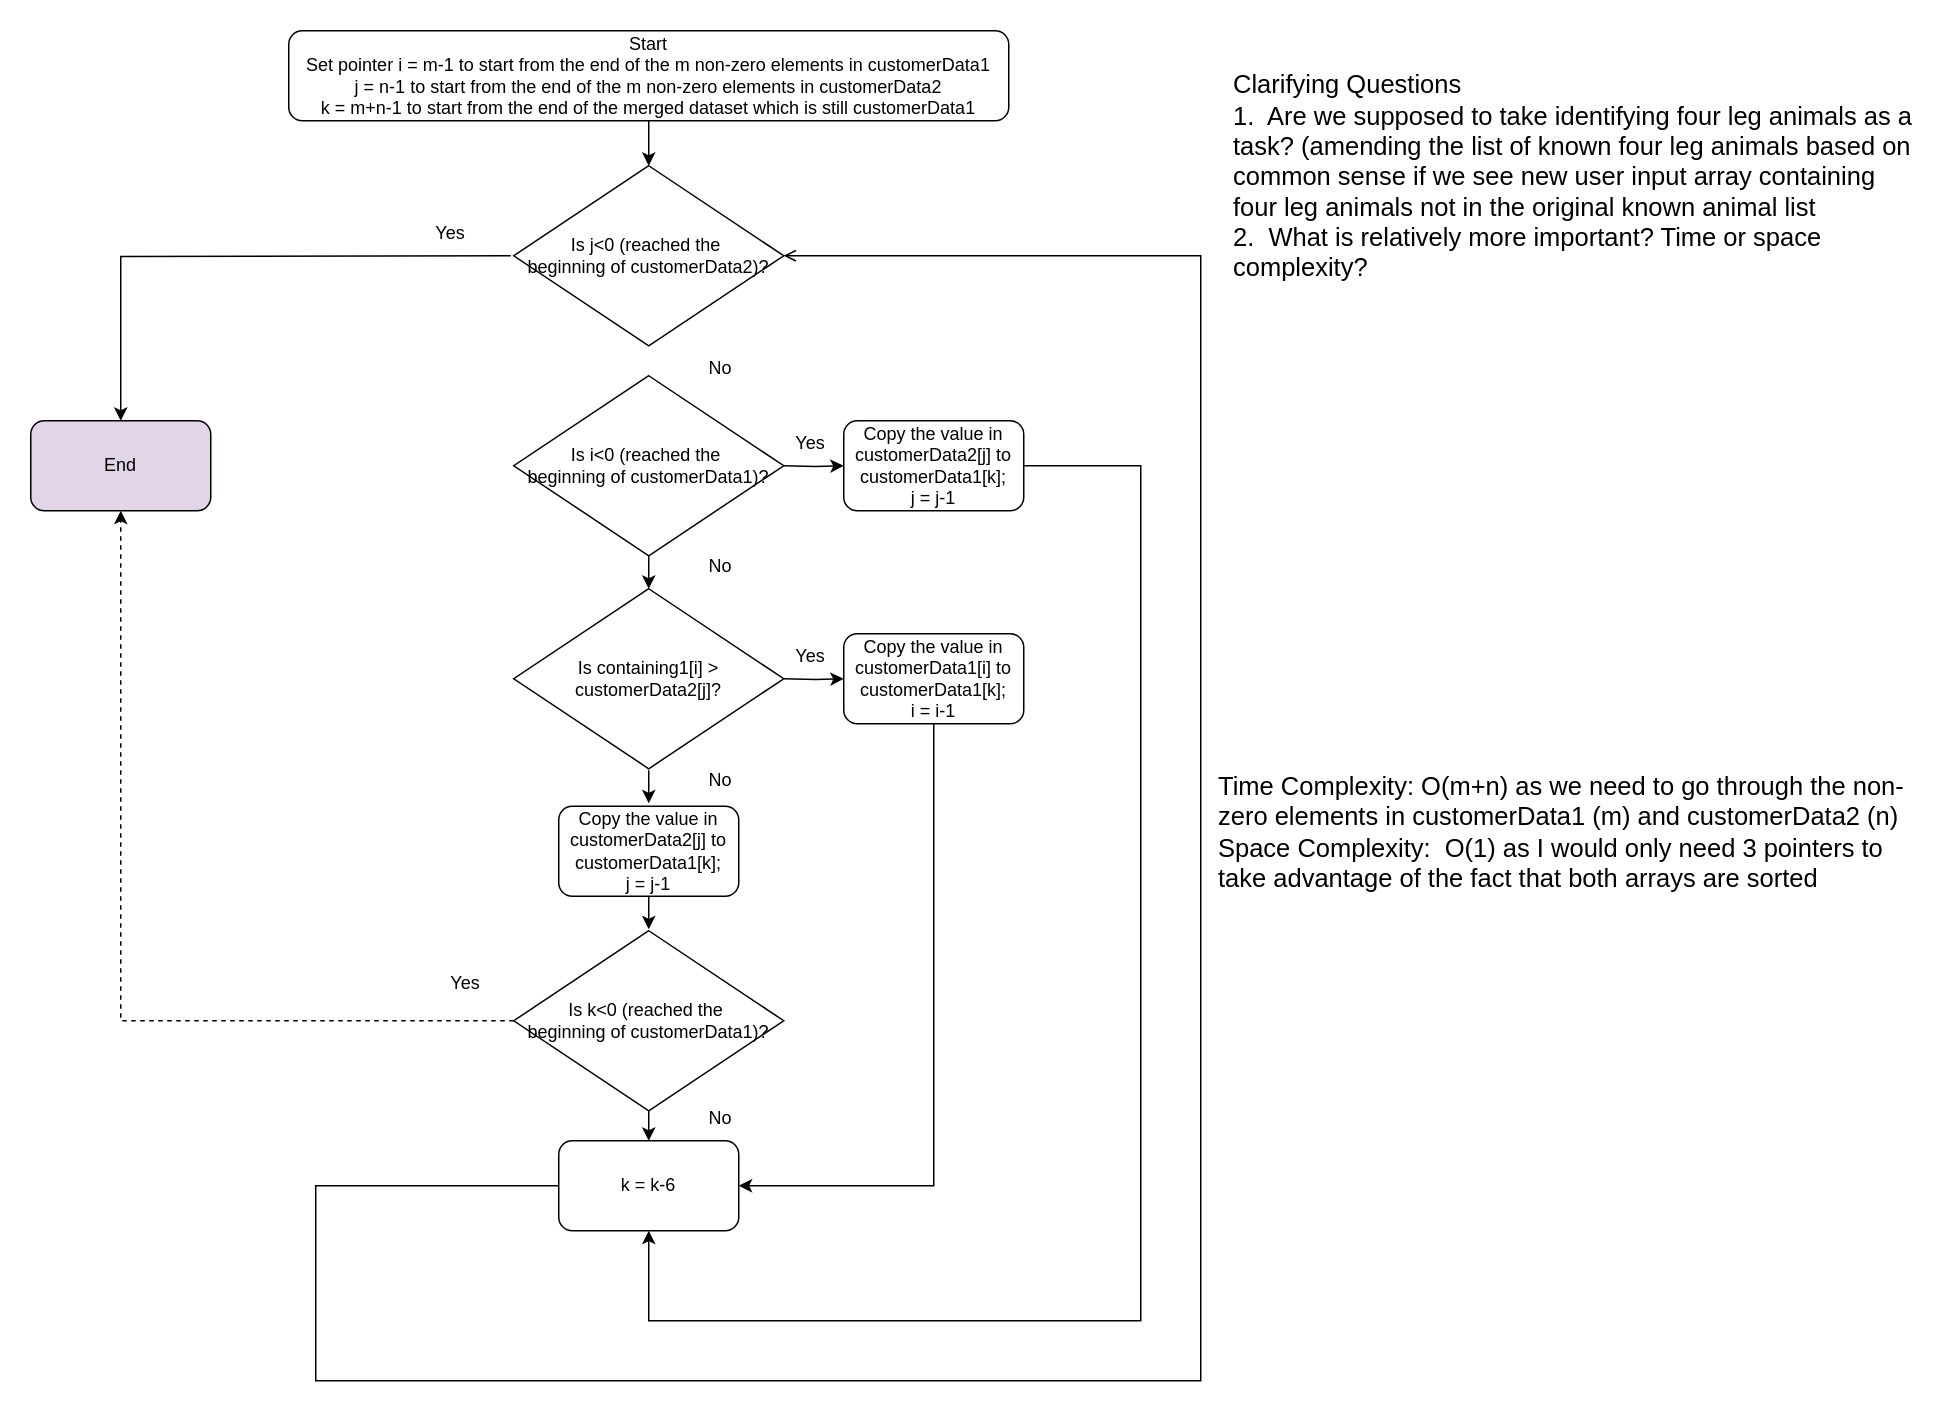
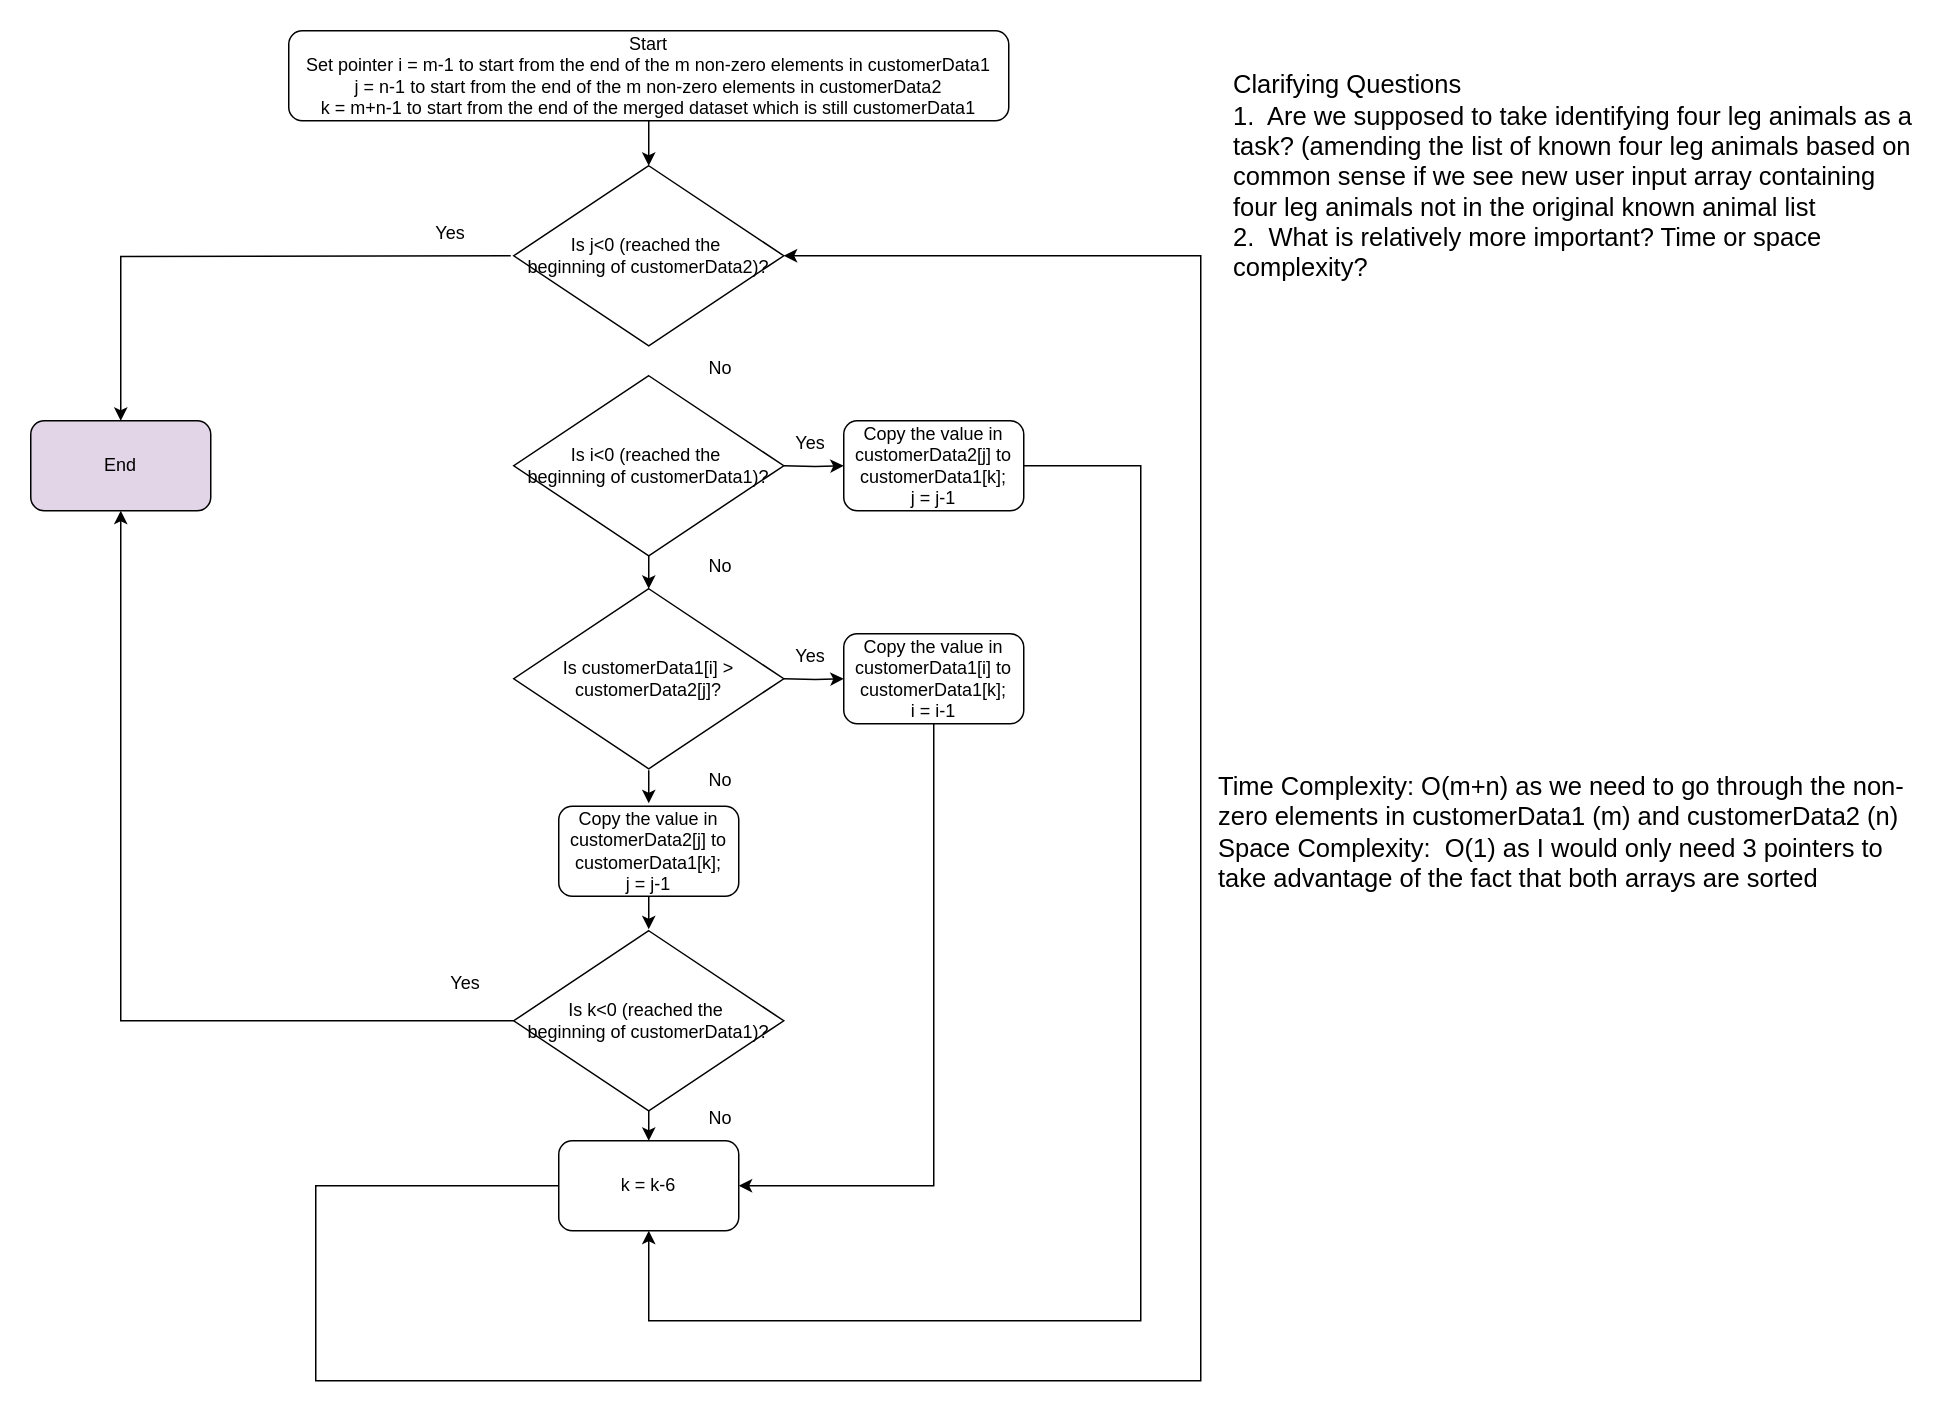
(792, 256) -> (795, 256)
(649, 679) -> (649, 679)
(121, 966) -> (121, 966)
